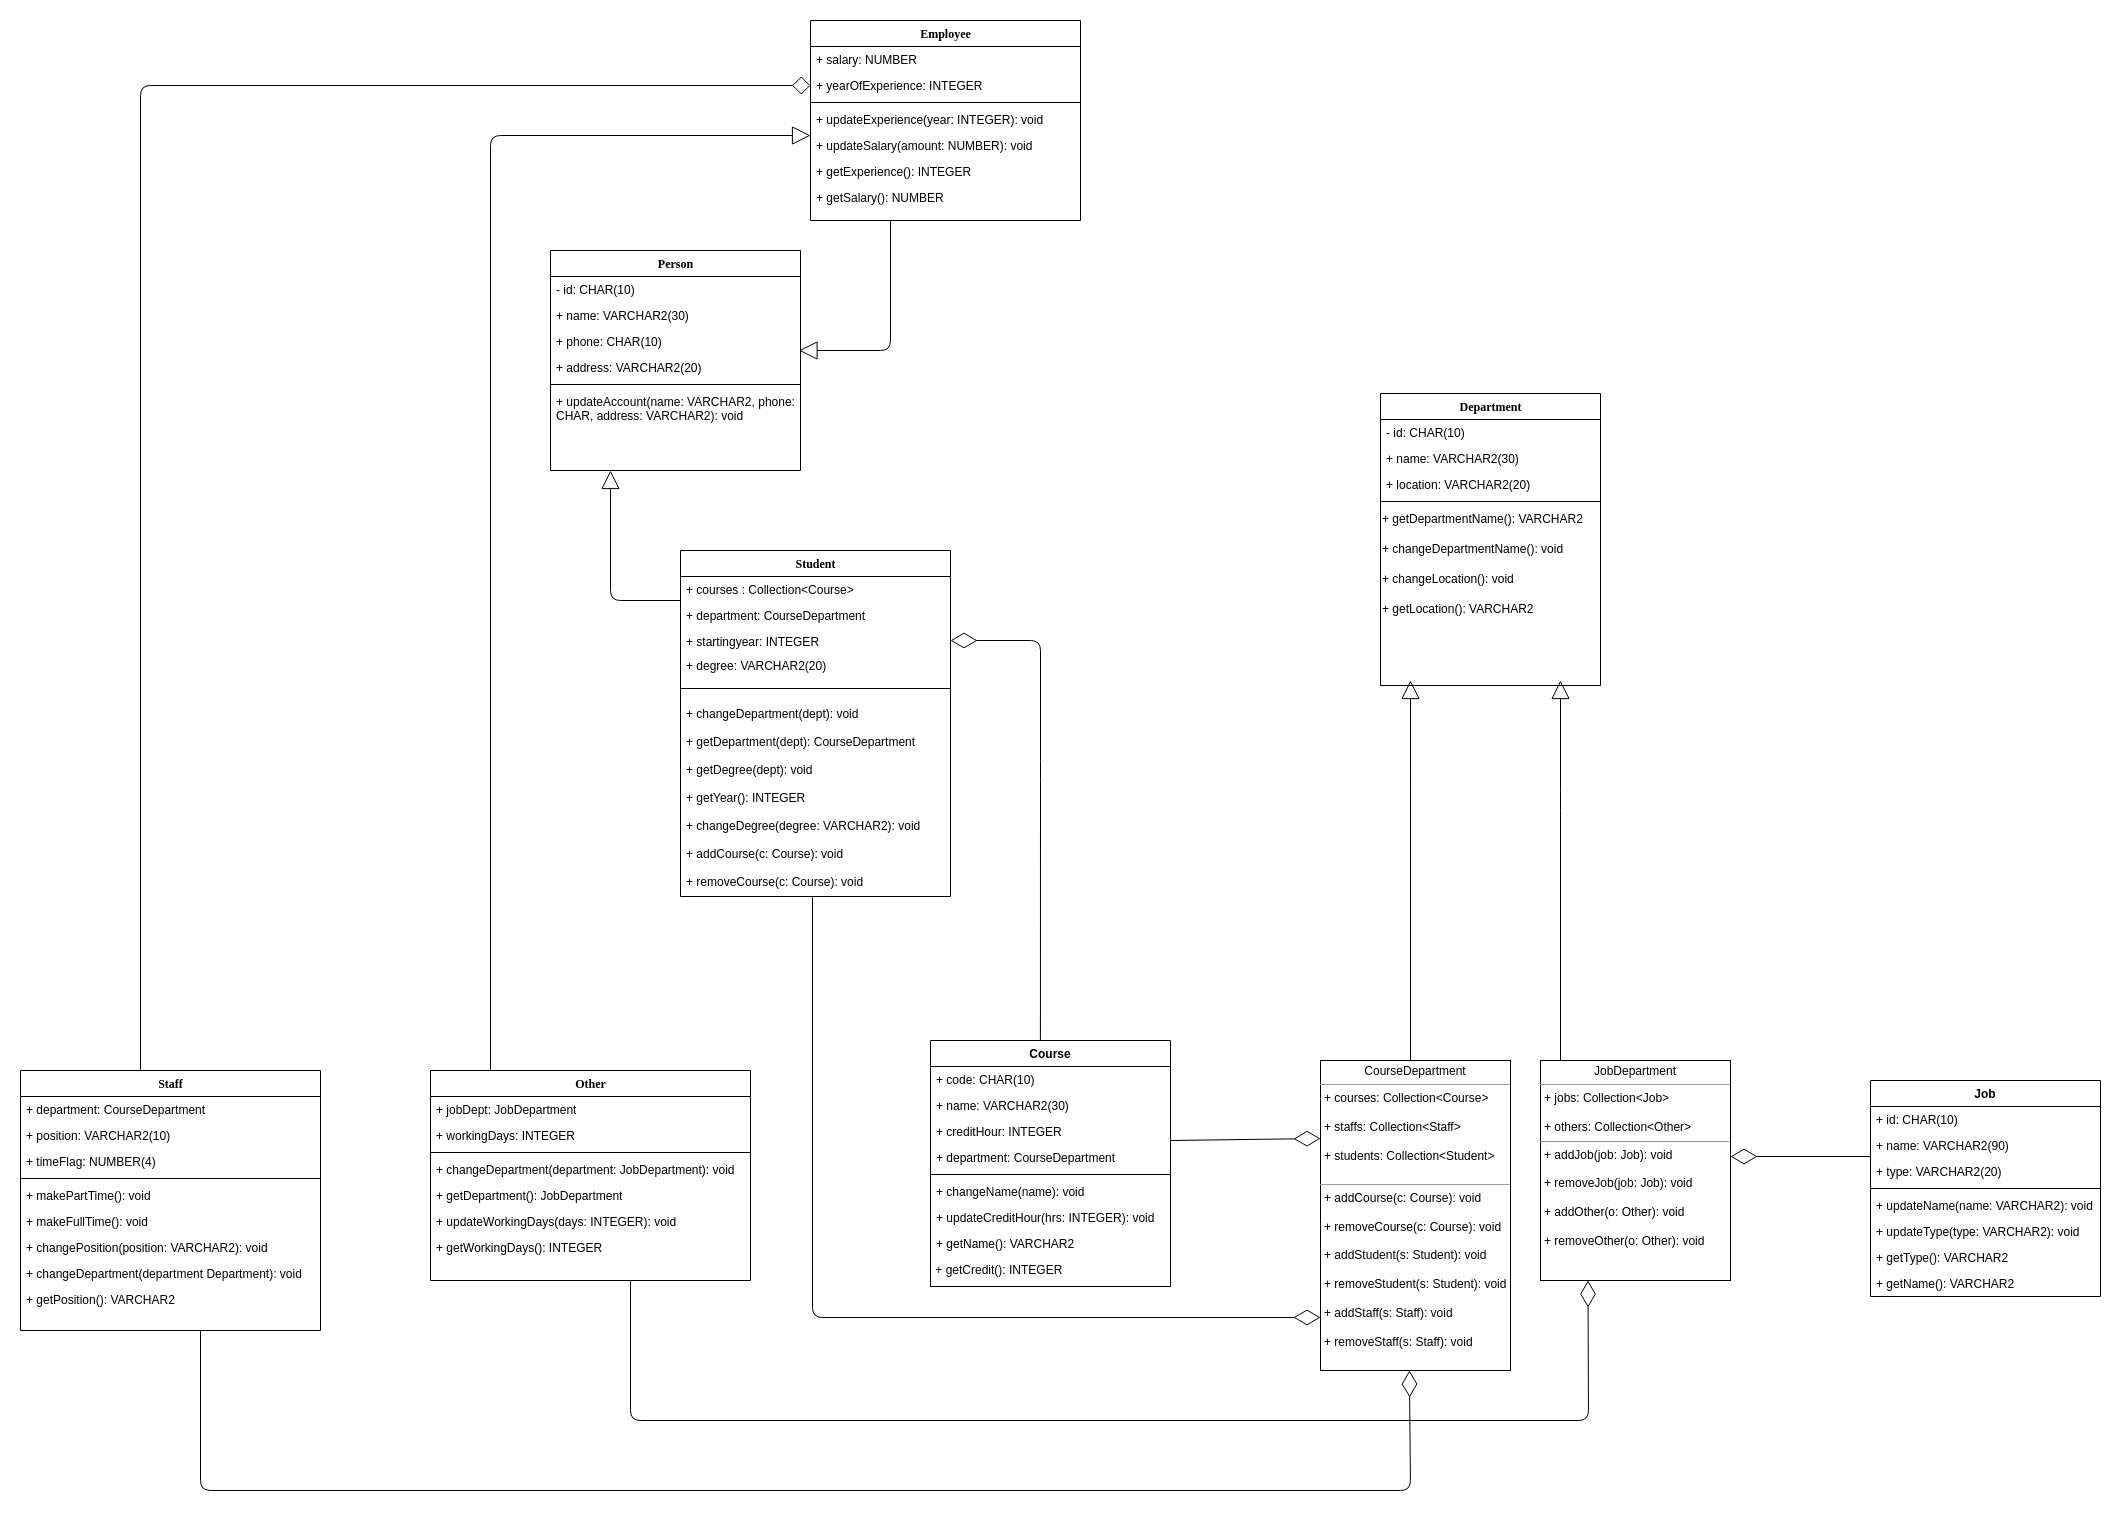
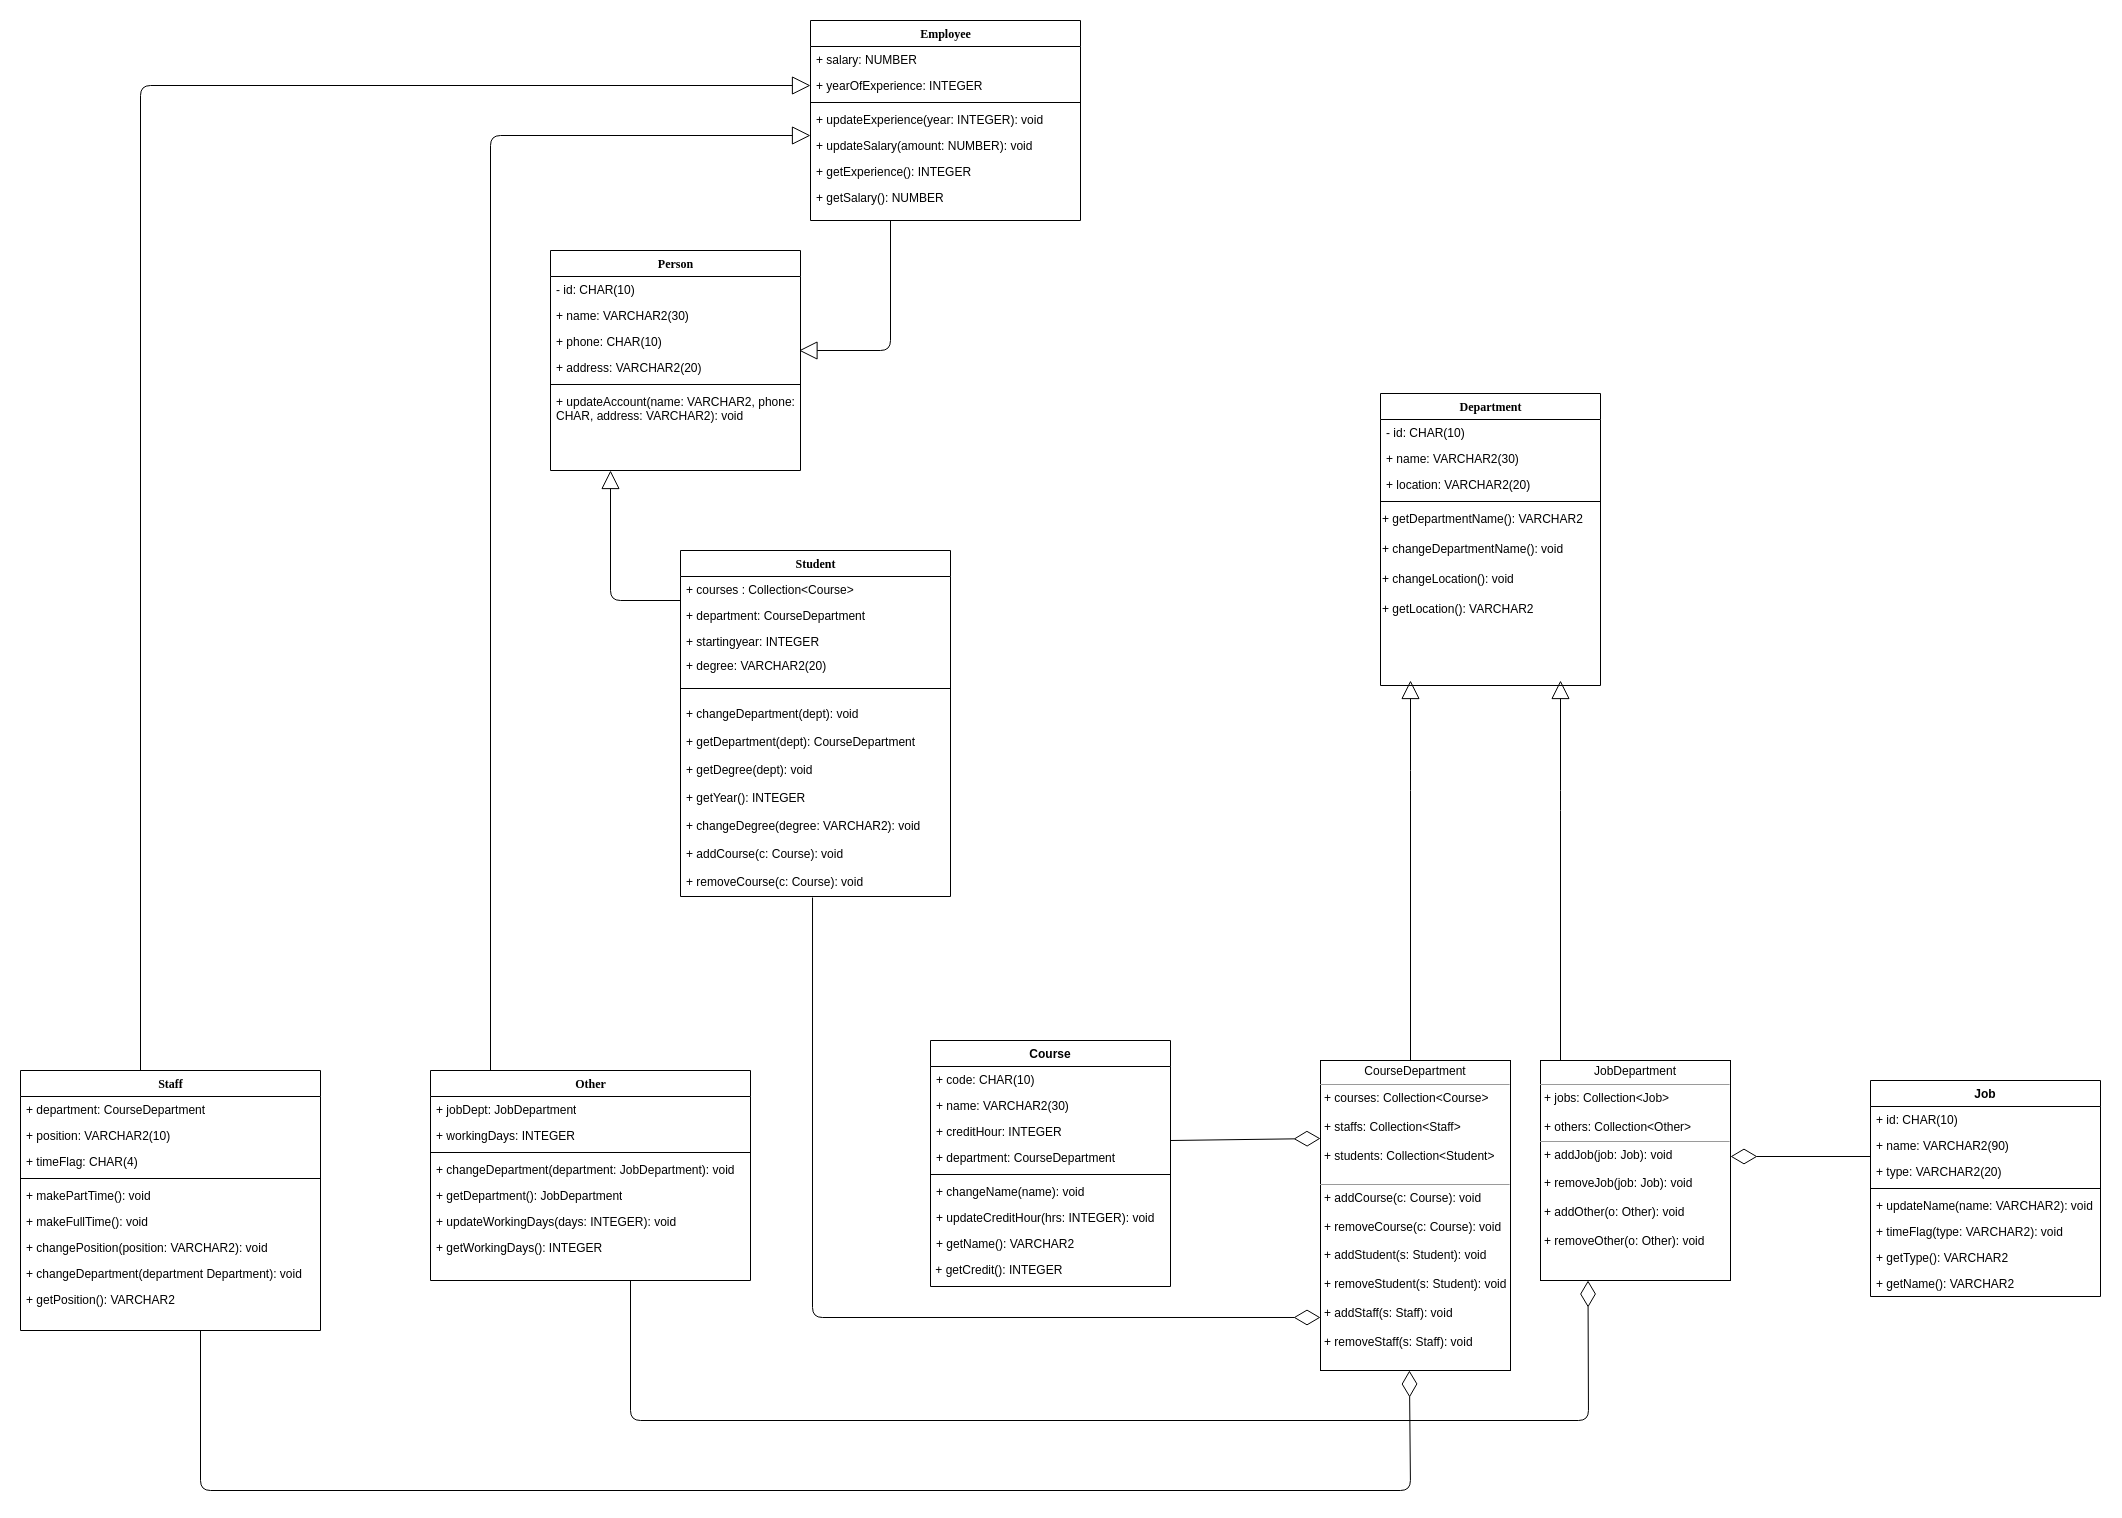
(791, 86) -> (791, 86)
(1040, 814) -> none
(89, 1163) -> (83, 1163)
(1981, 1232) -> (1971, 1232)
